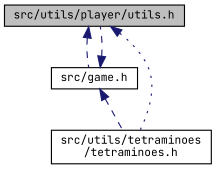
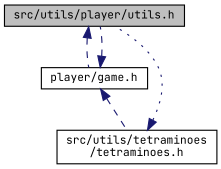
(151, 77) -> (157, 65)
(94, 78) -> (94, 78)
